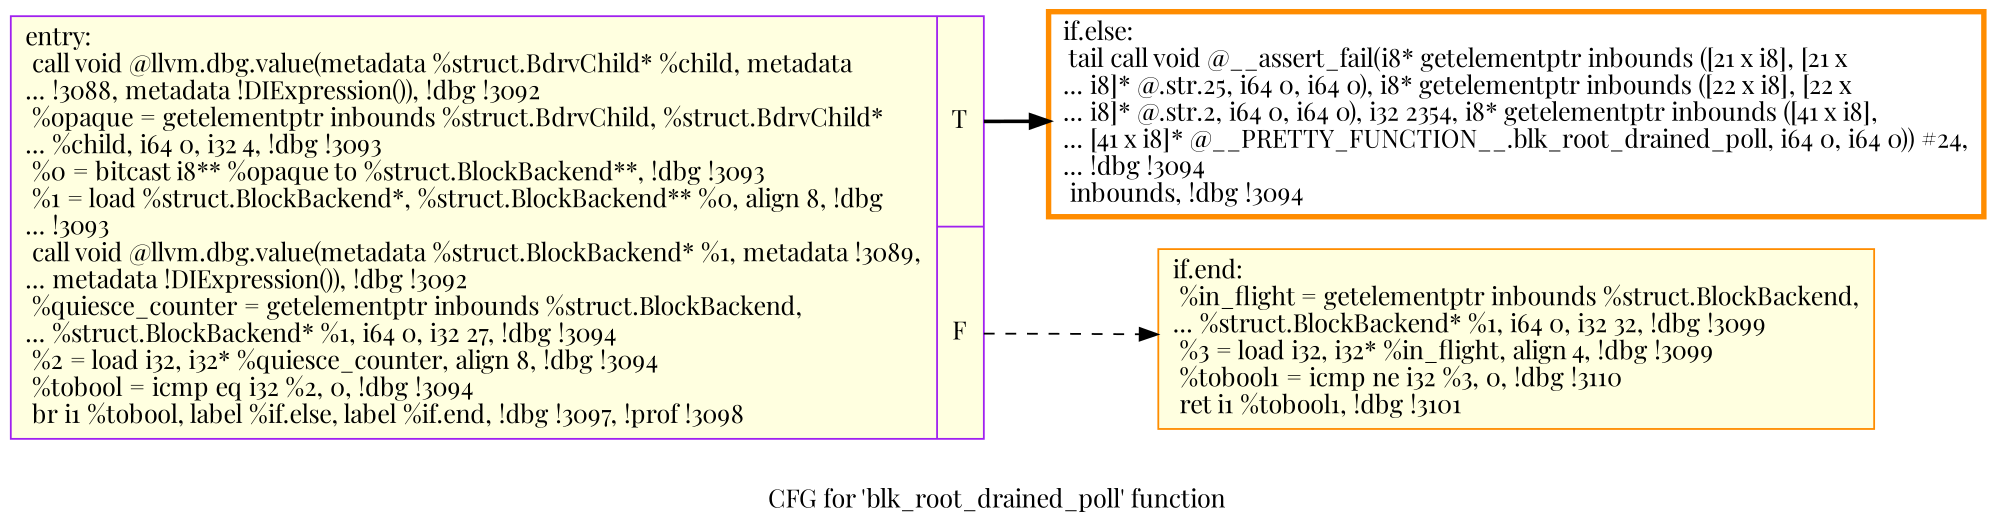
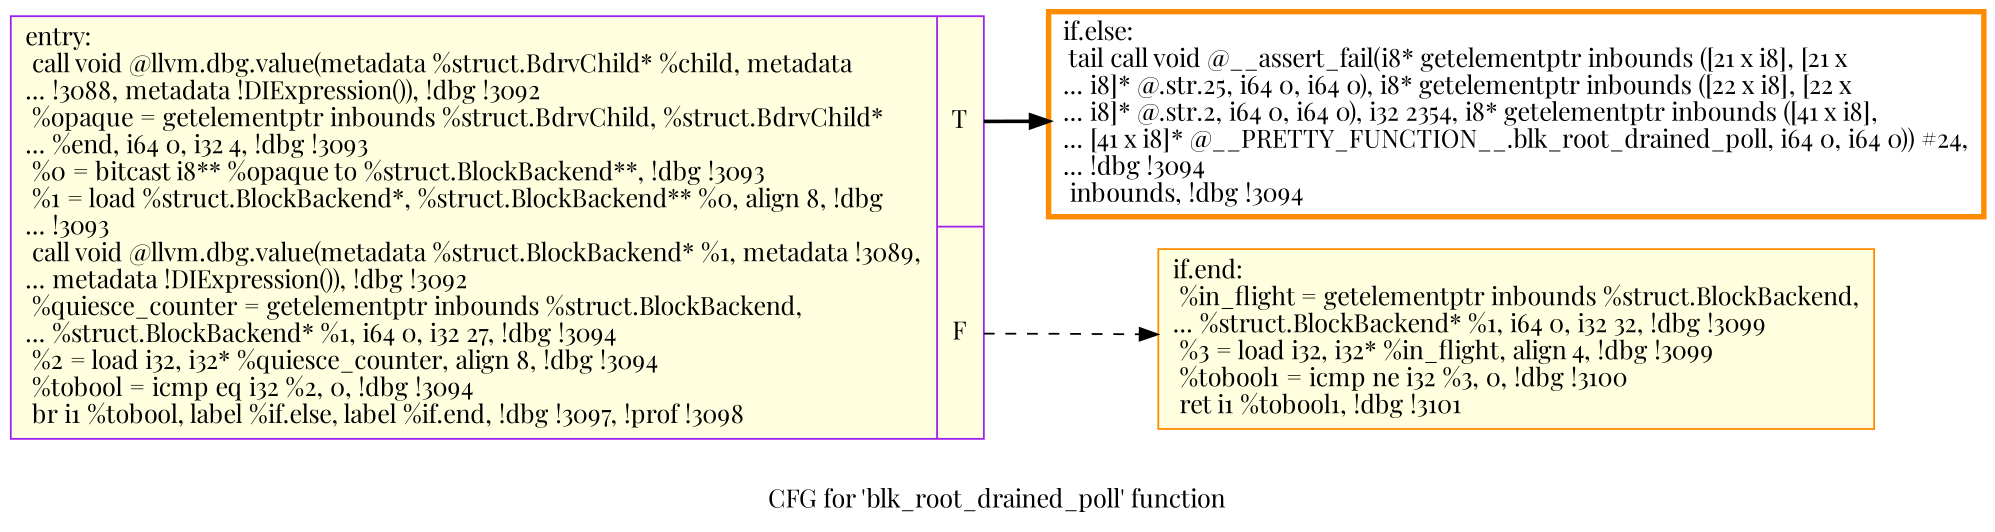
(204, 146) -> (197, 146)
(1398, 379) -> (1400, 379)
